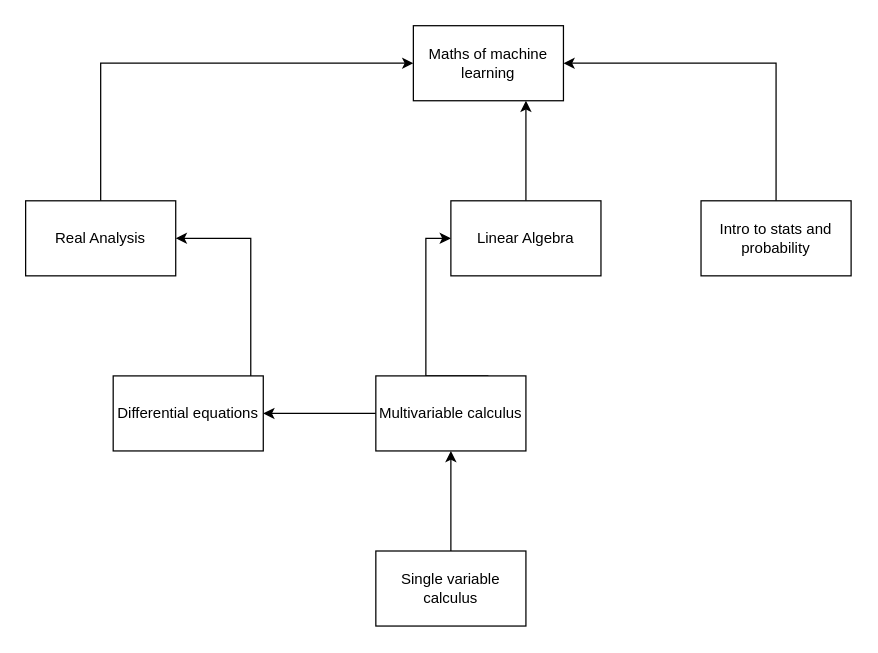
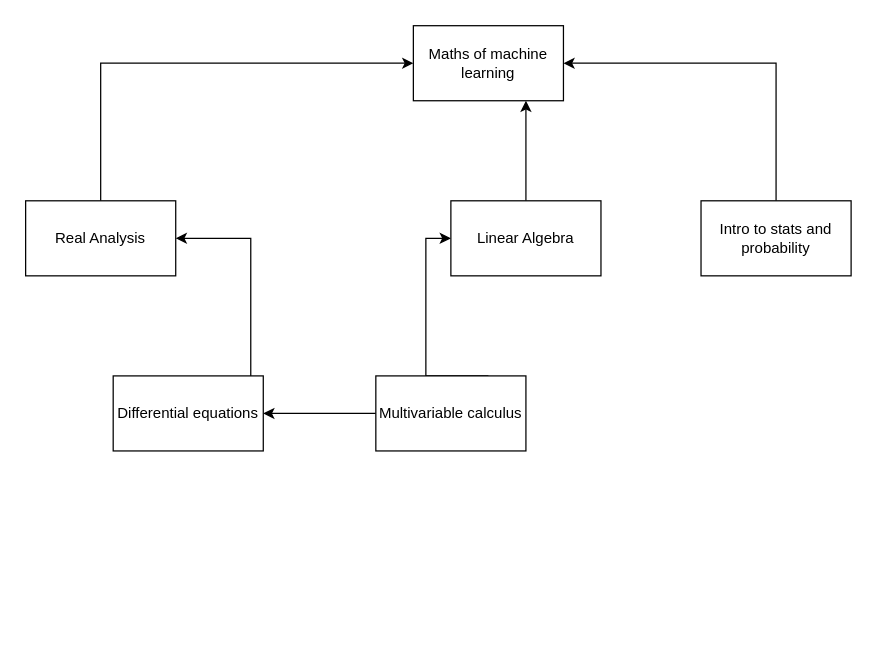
(451, 505) -> none
(451, 588) -> none
